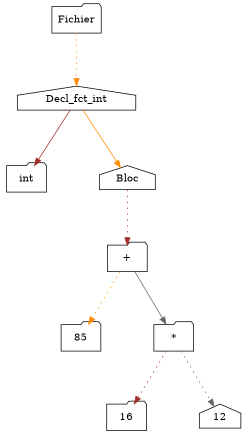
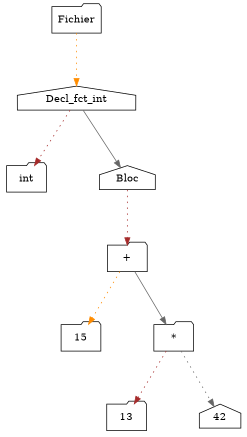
(54, 135) -> (54, 135)
(100, 136) -> (100, 136)
(81, 338) -> (81, 338)
(127, 417) -> (127, 417)
(220, 417) -> (220, 417)
